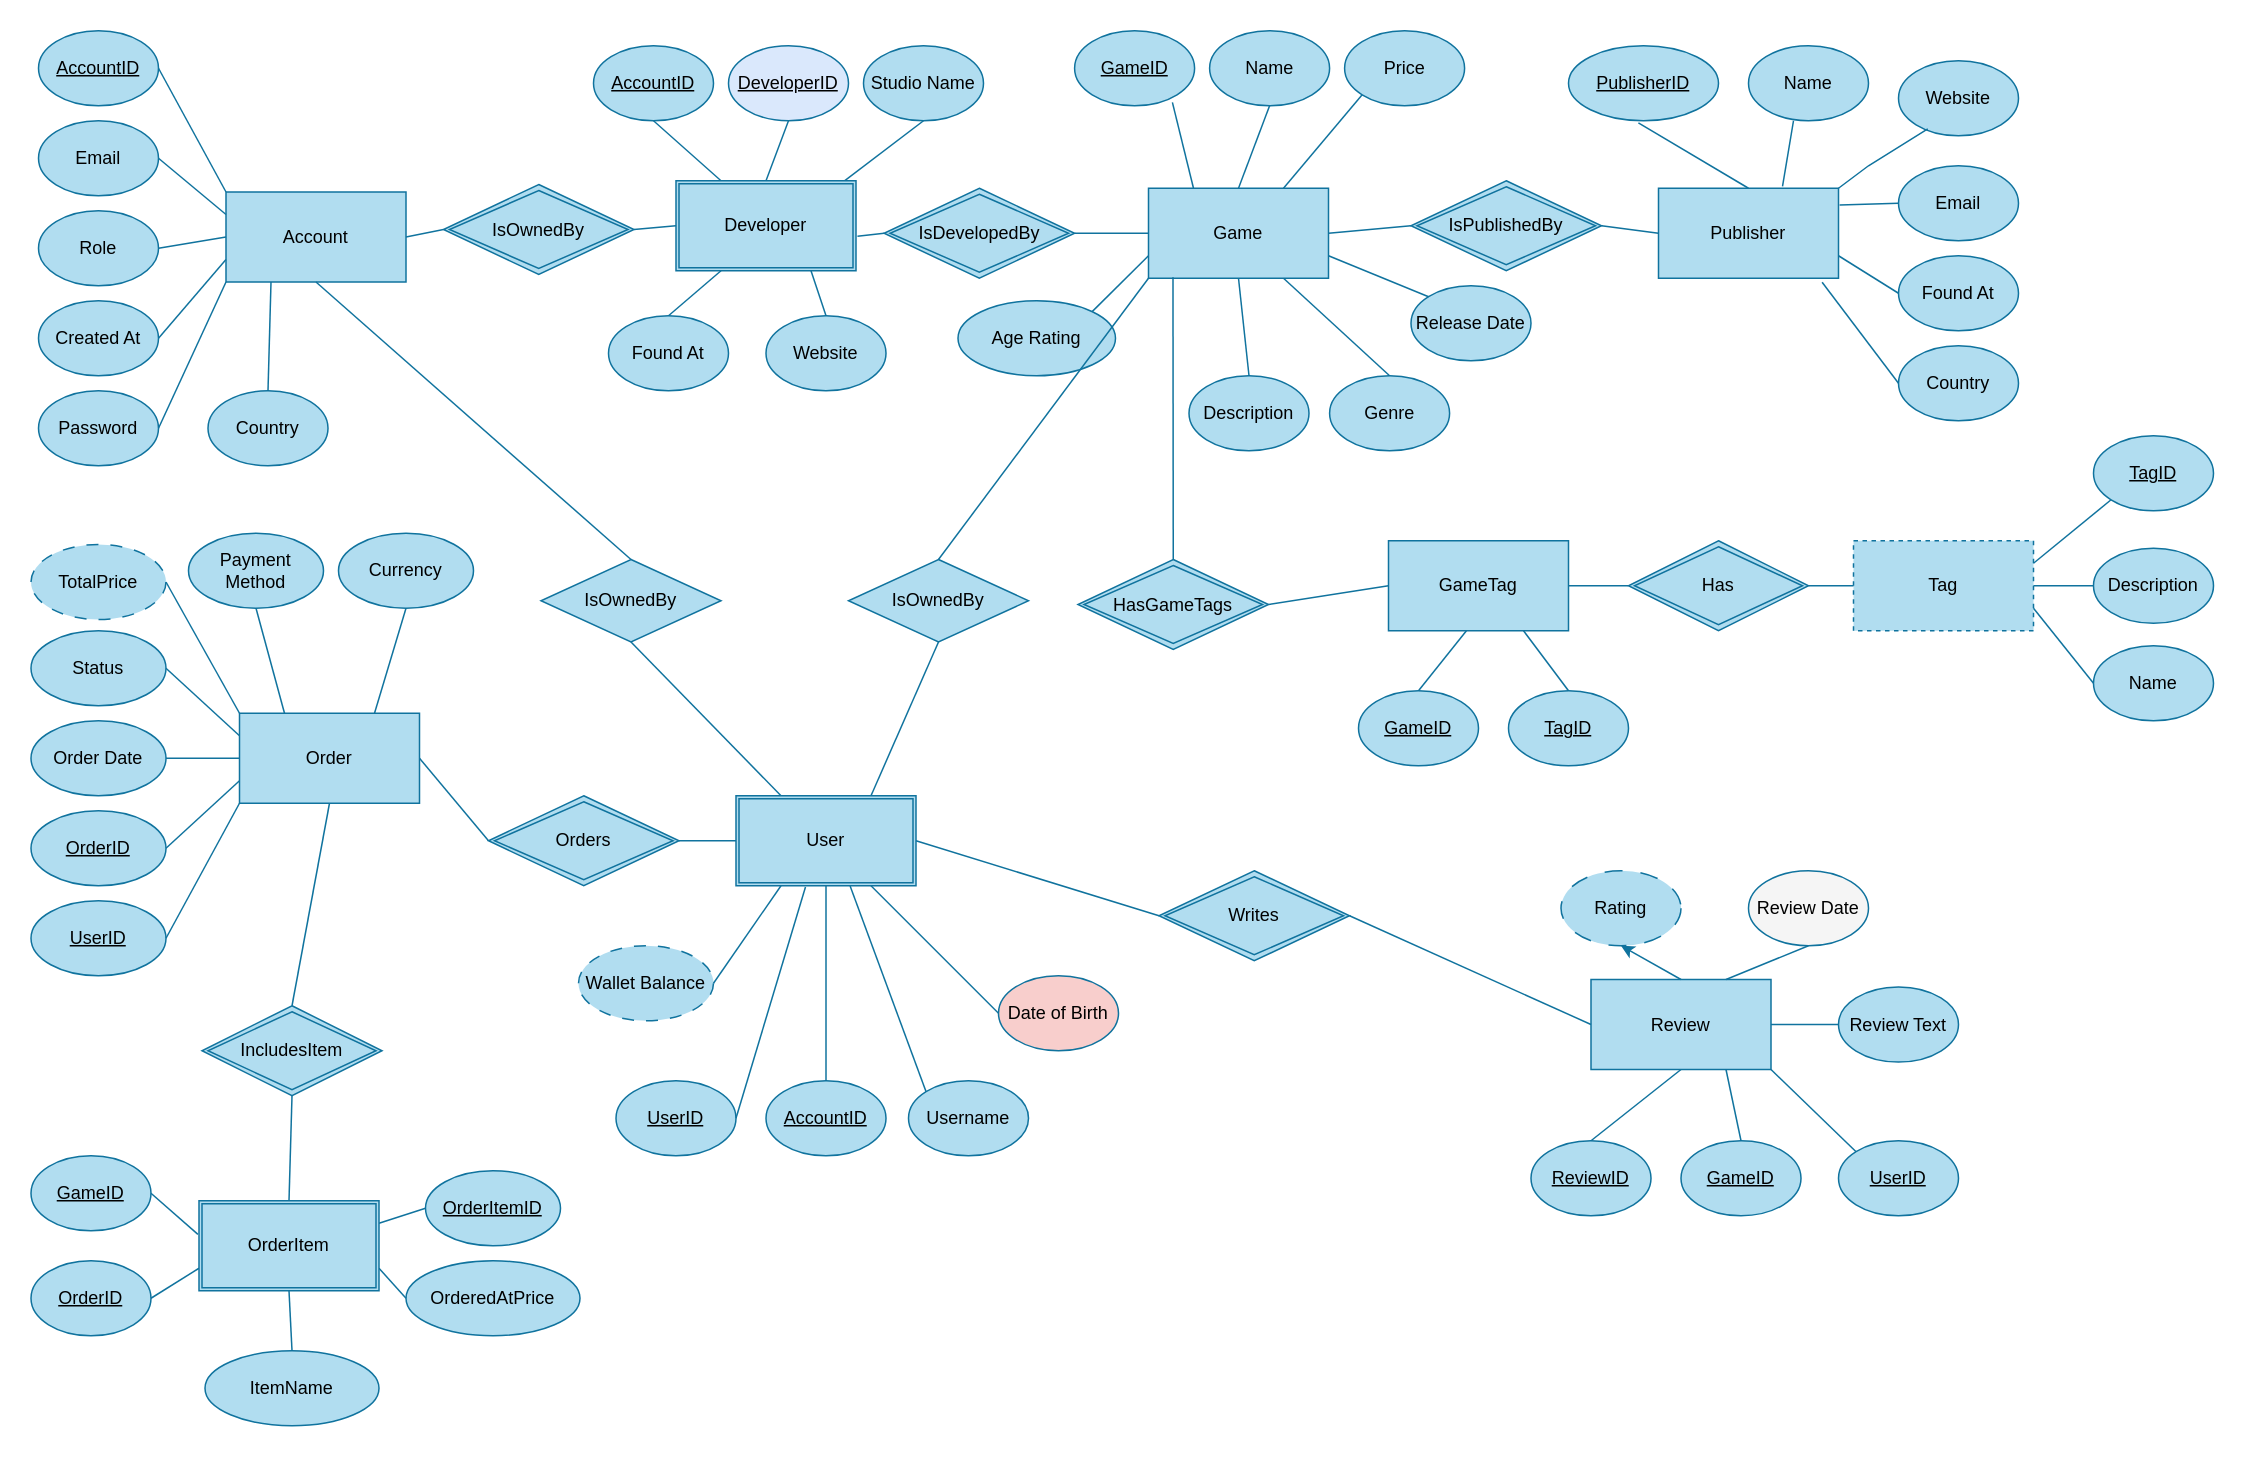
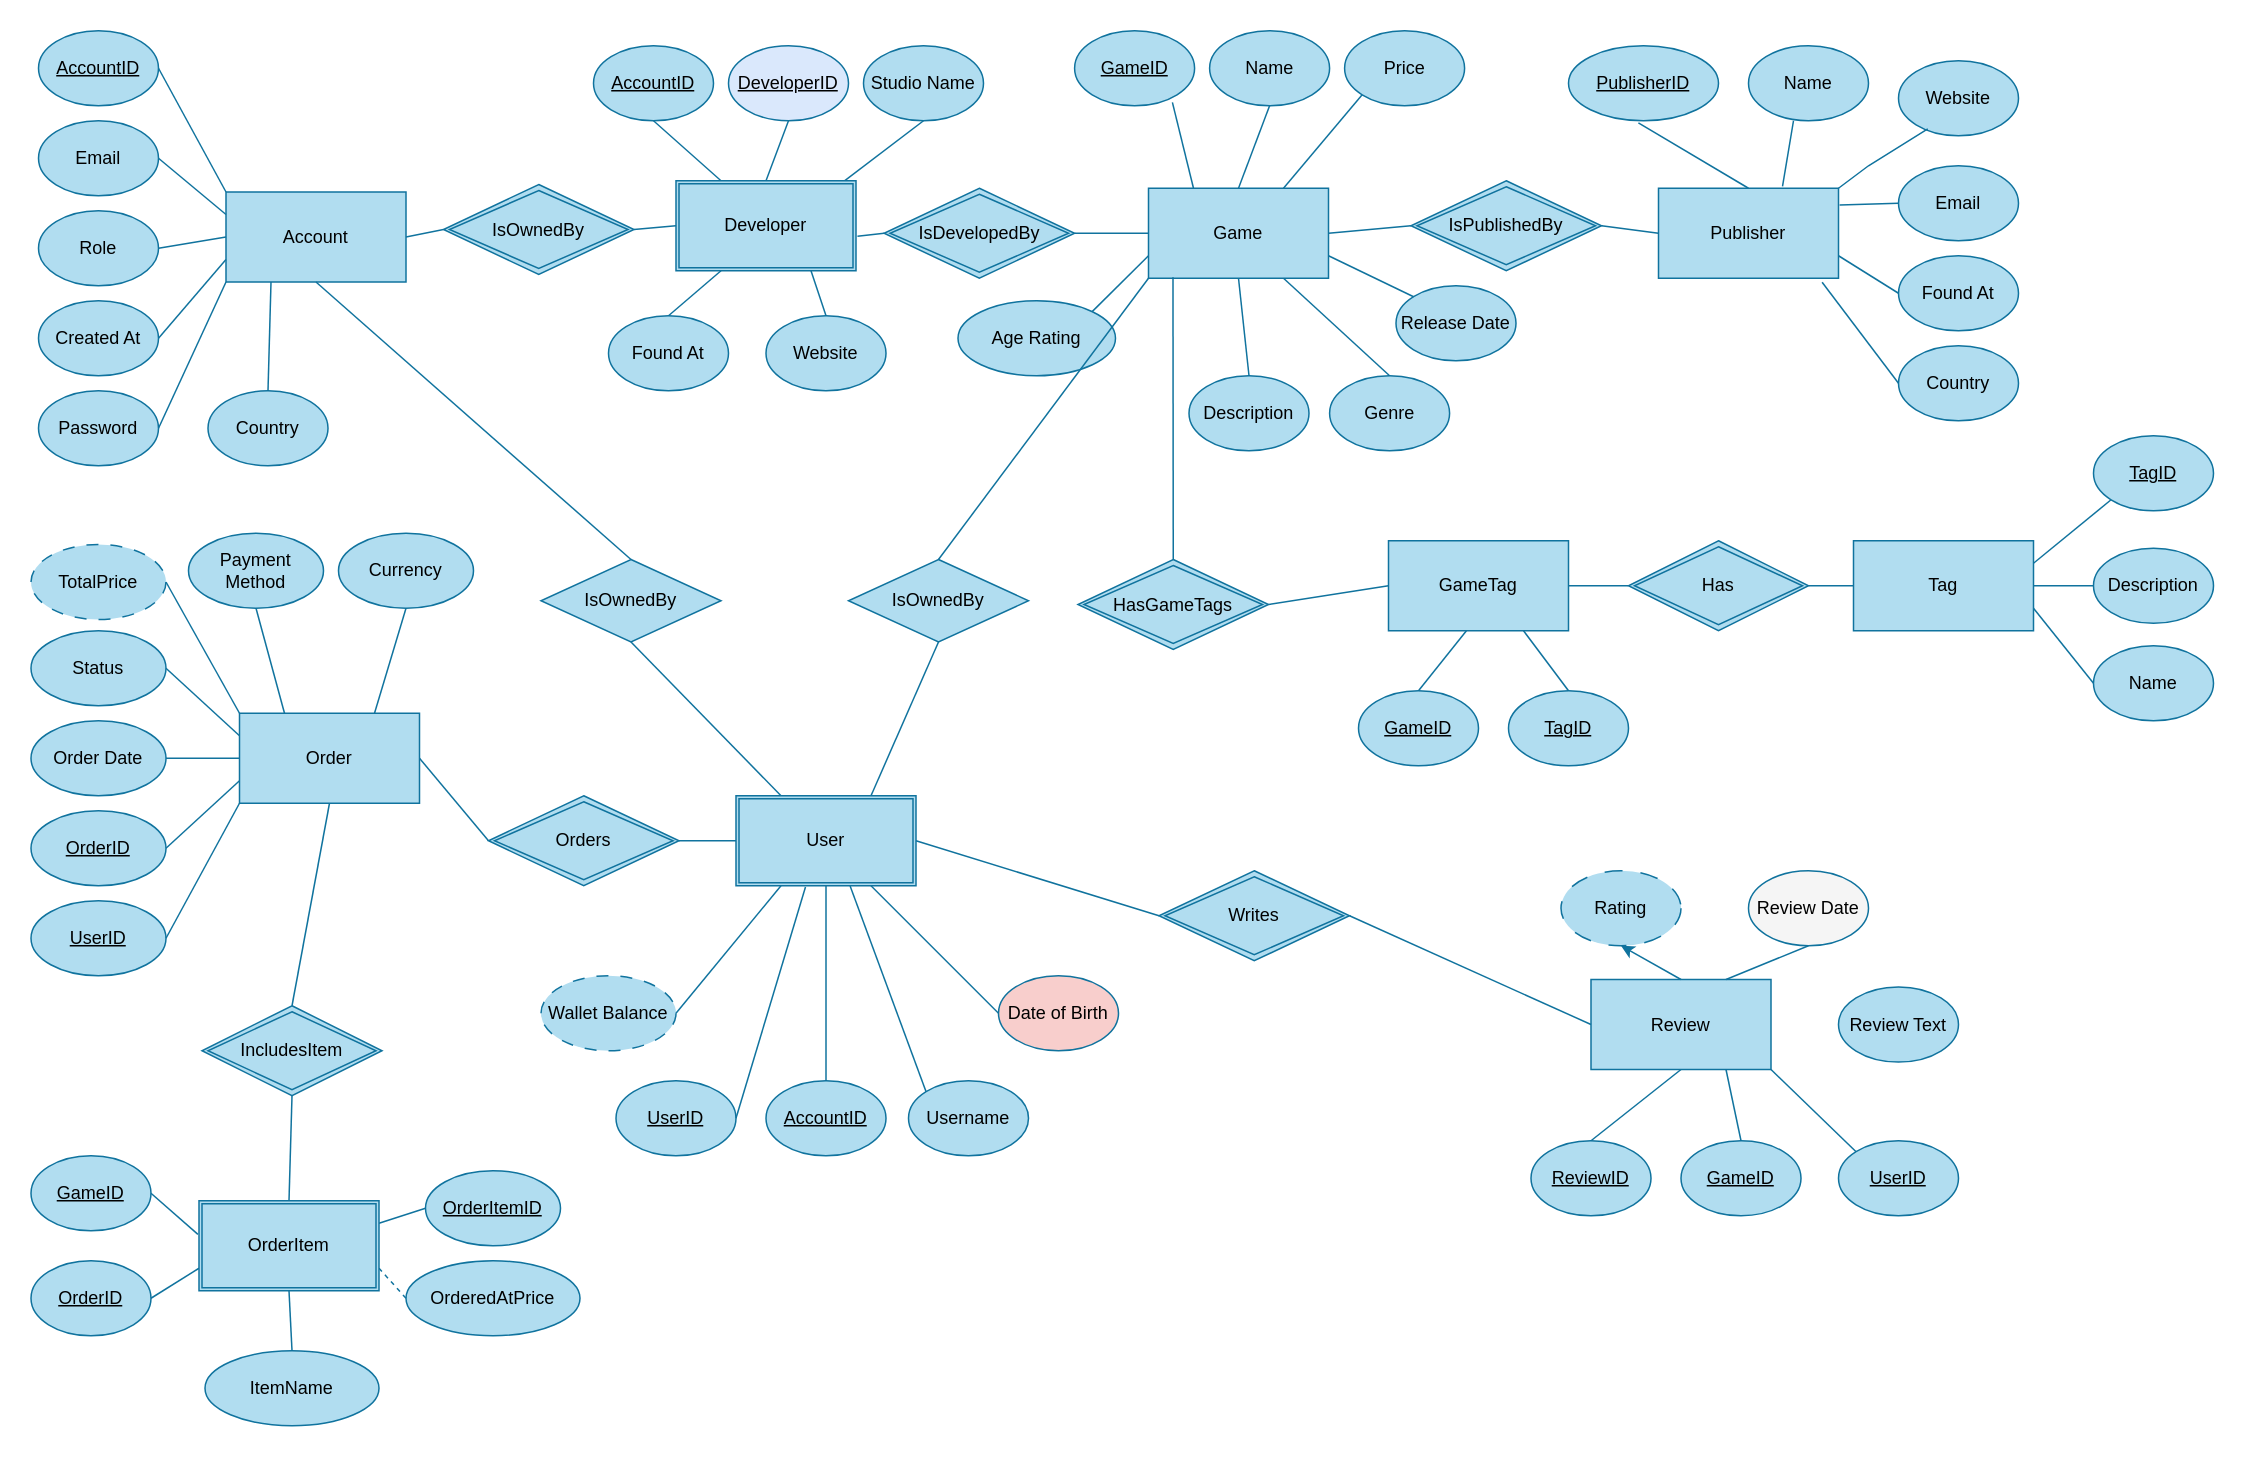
(1471, 323) -> (1456, 323)
(1943, 586) -> (1943, 586)
(646, 983) -> (608, 1013)
(1805, 1025) -> none
(392, 1283) -> (392, 1283)
